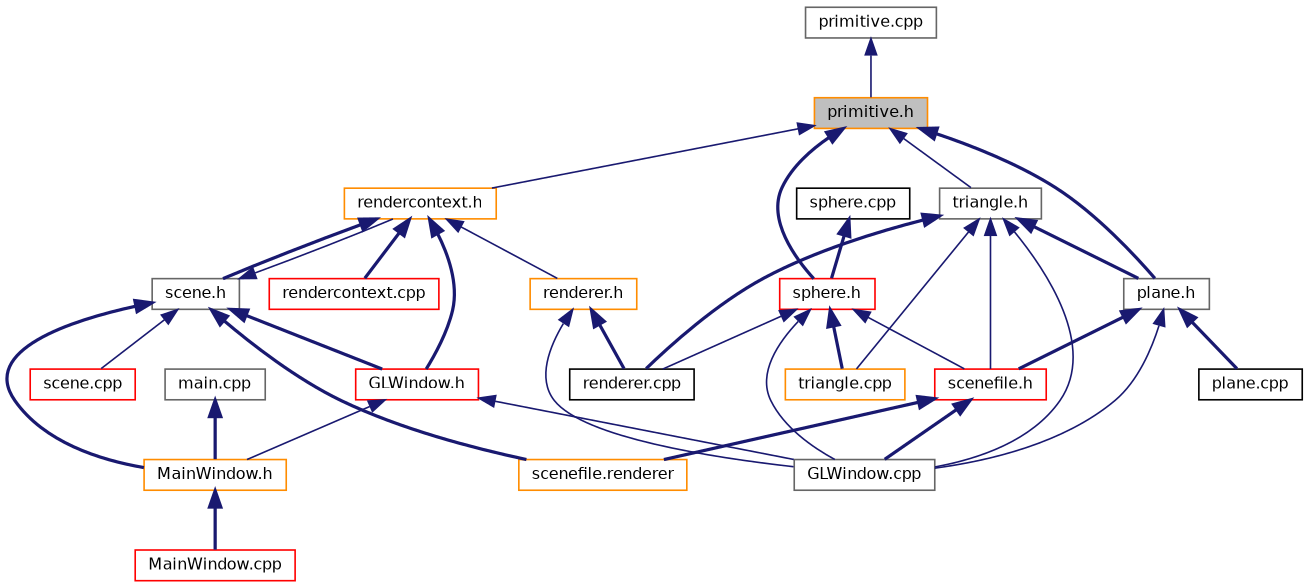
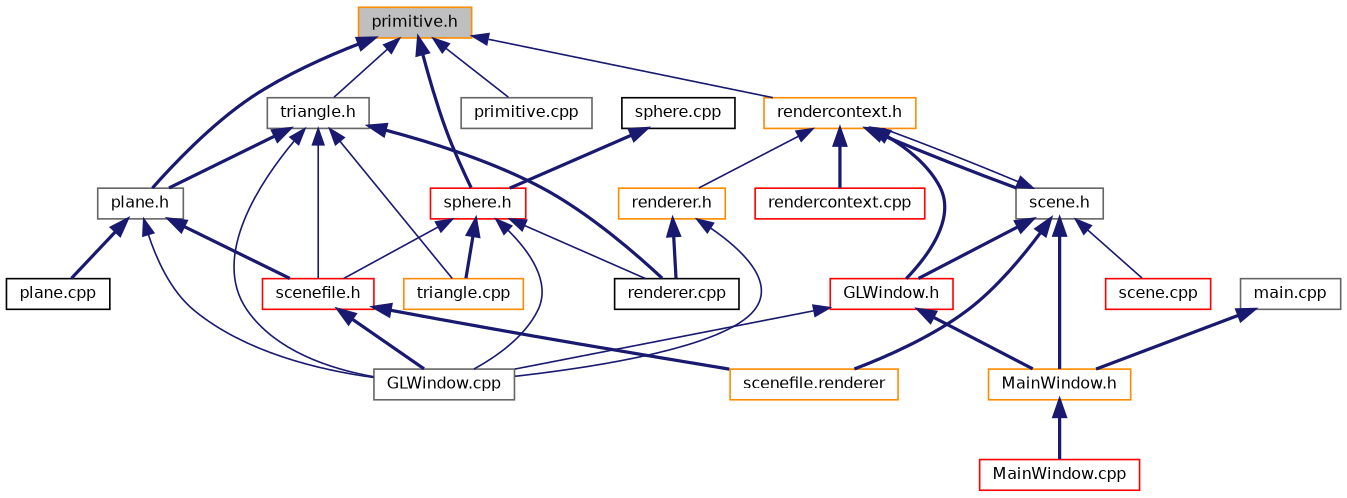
(871, 76) -> (477, 73)
(308, 433) -> (983, 343)
